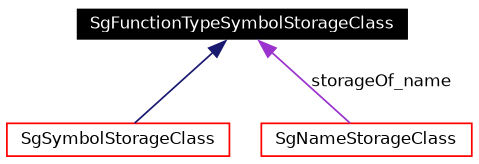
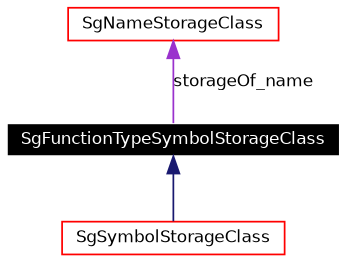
(311, 88) -> (173, 91)
